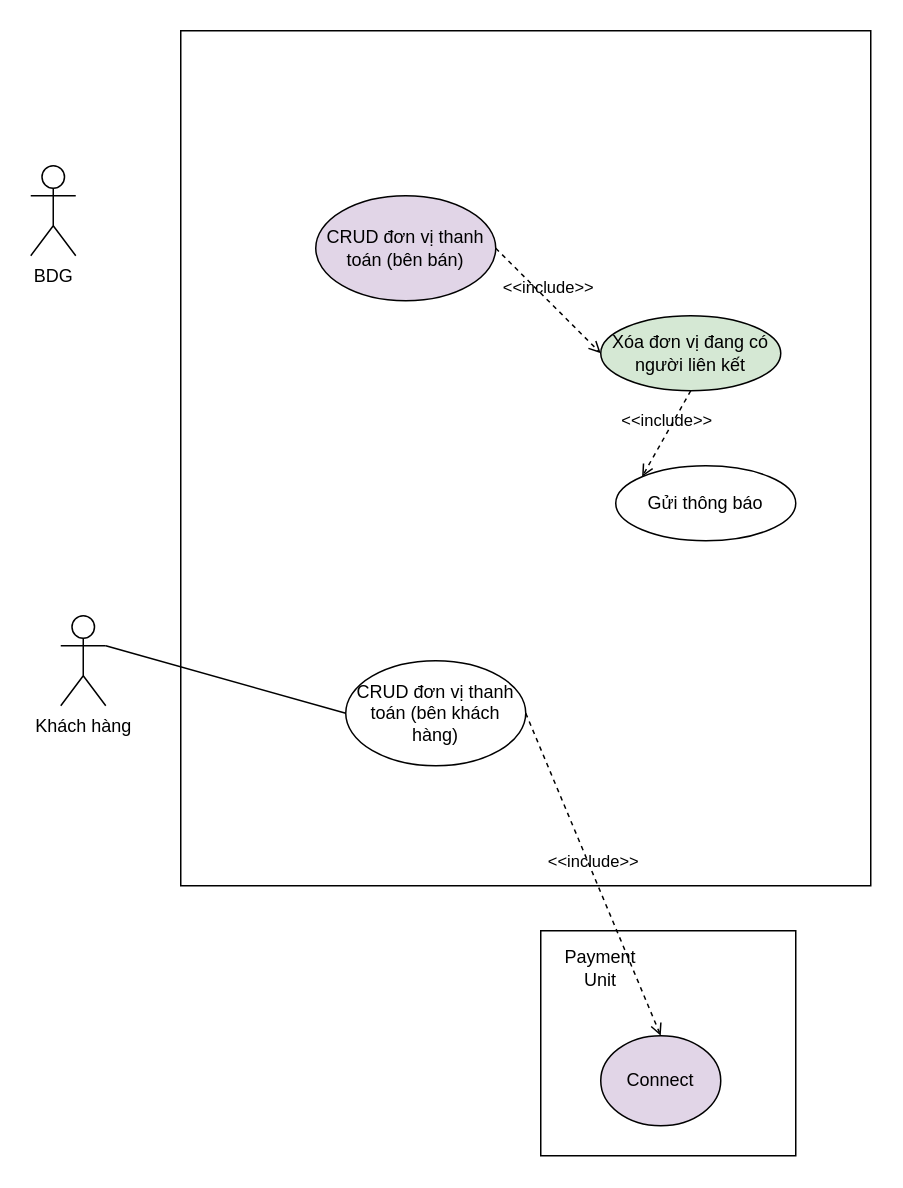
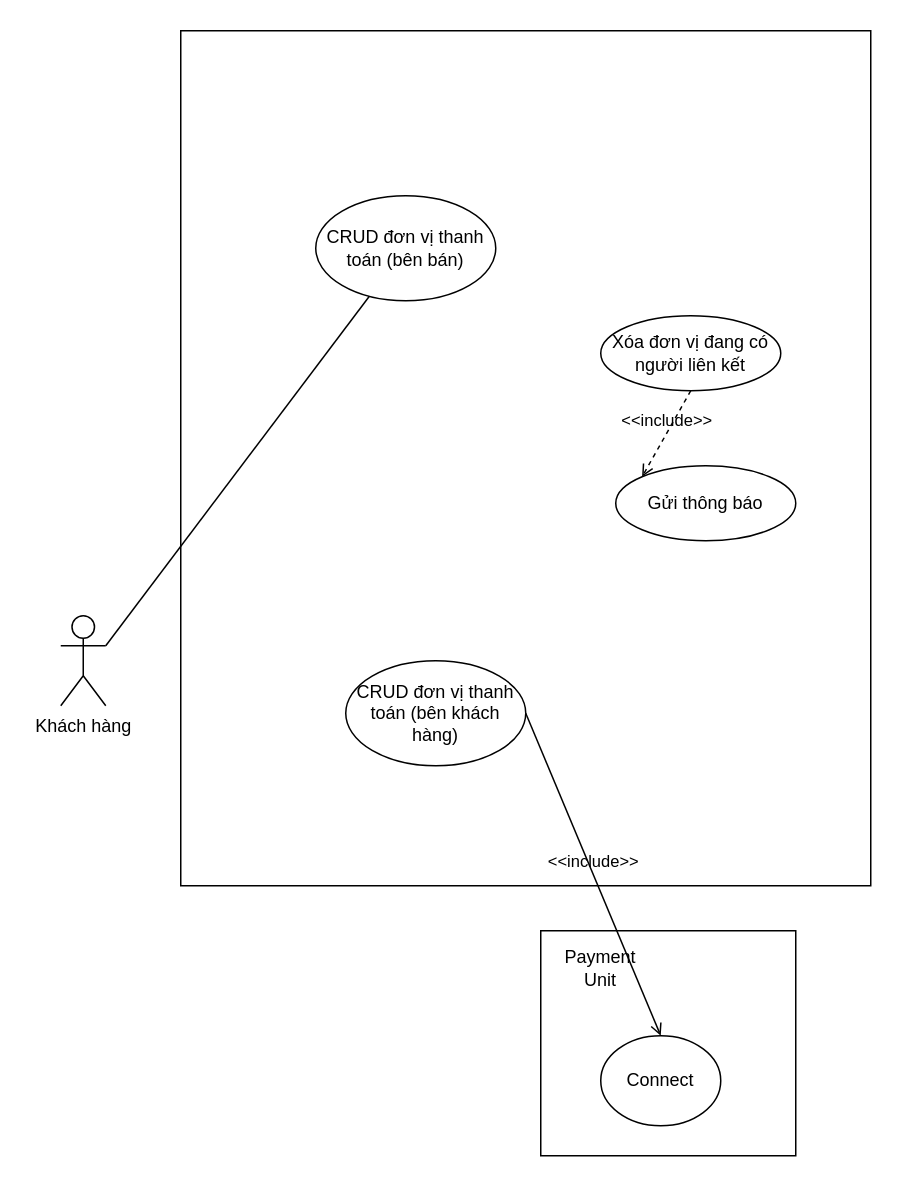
(53, 211) -> none
(406, 248) -> (406, 248)
(547, 299) -> none
(691, 353) -> (691, 353)
(226, 680) -> (238, 471)
(592, 872) -> (592, 872)
(661, 1081) -> (661, 1081)
